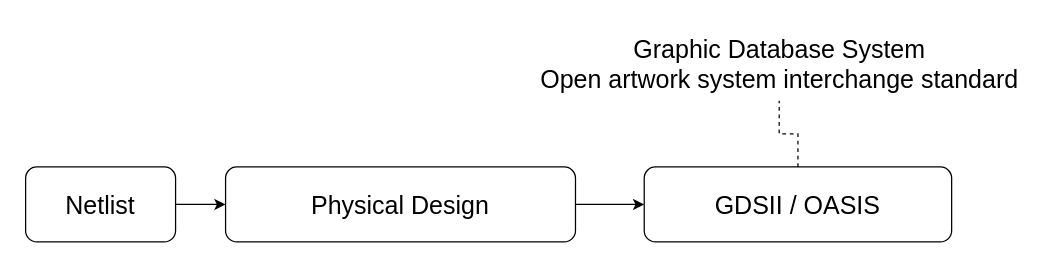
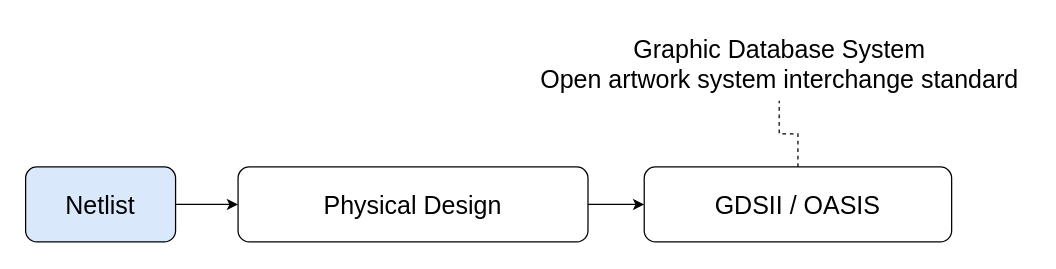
(101, 204) -> (101, 204)
(401, 204) -> (413, 204)
